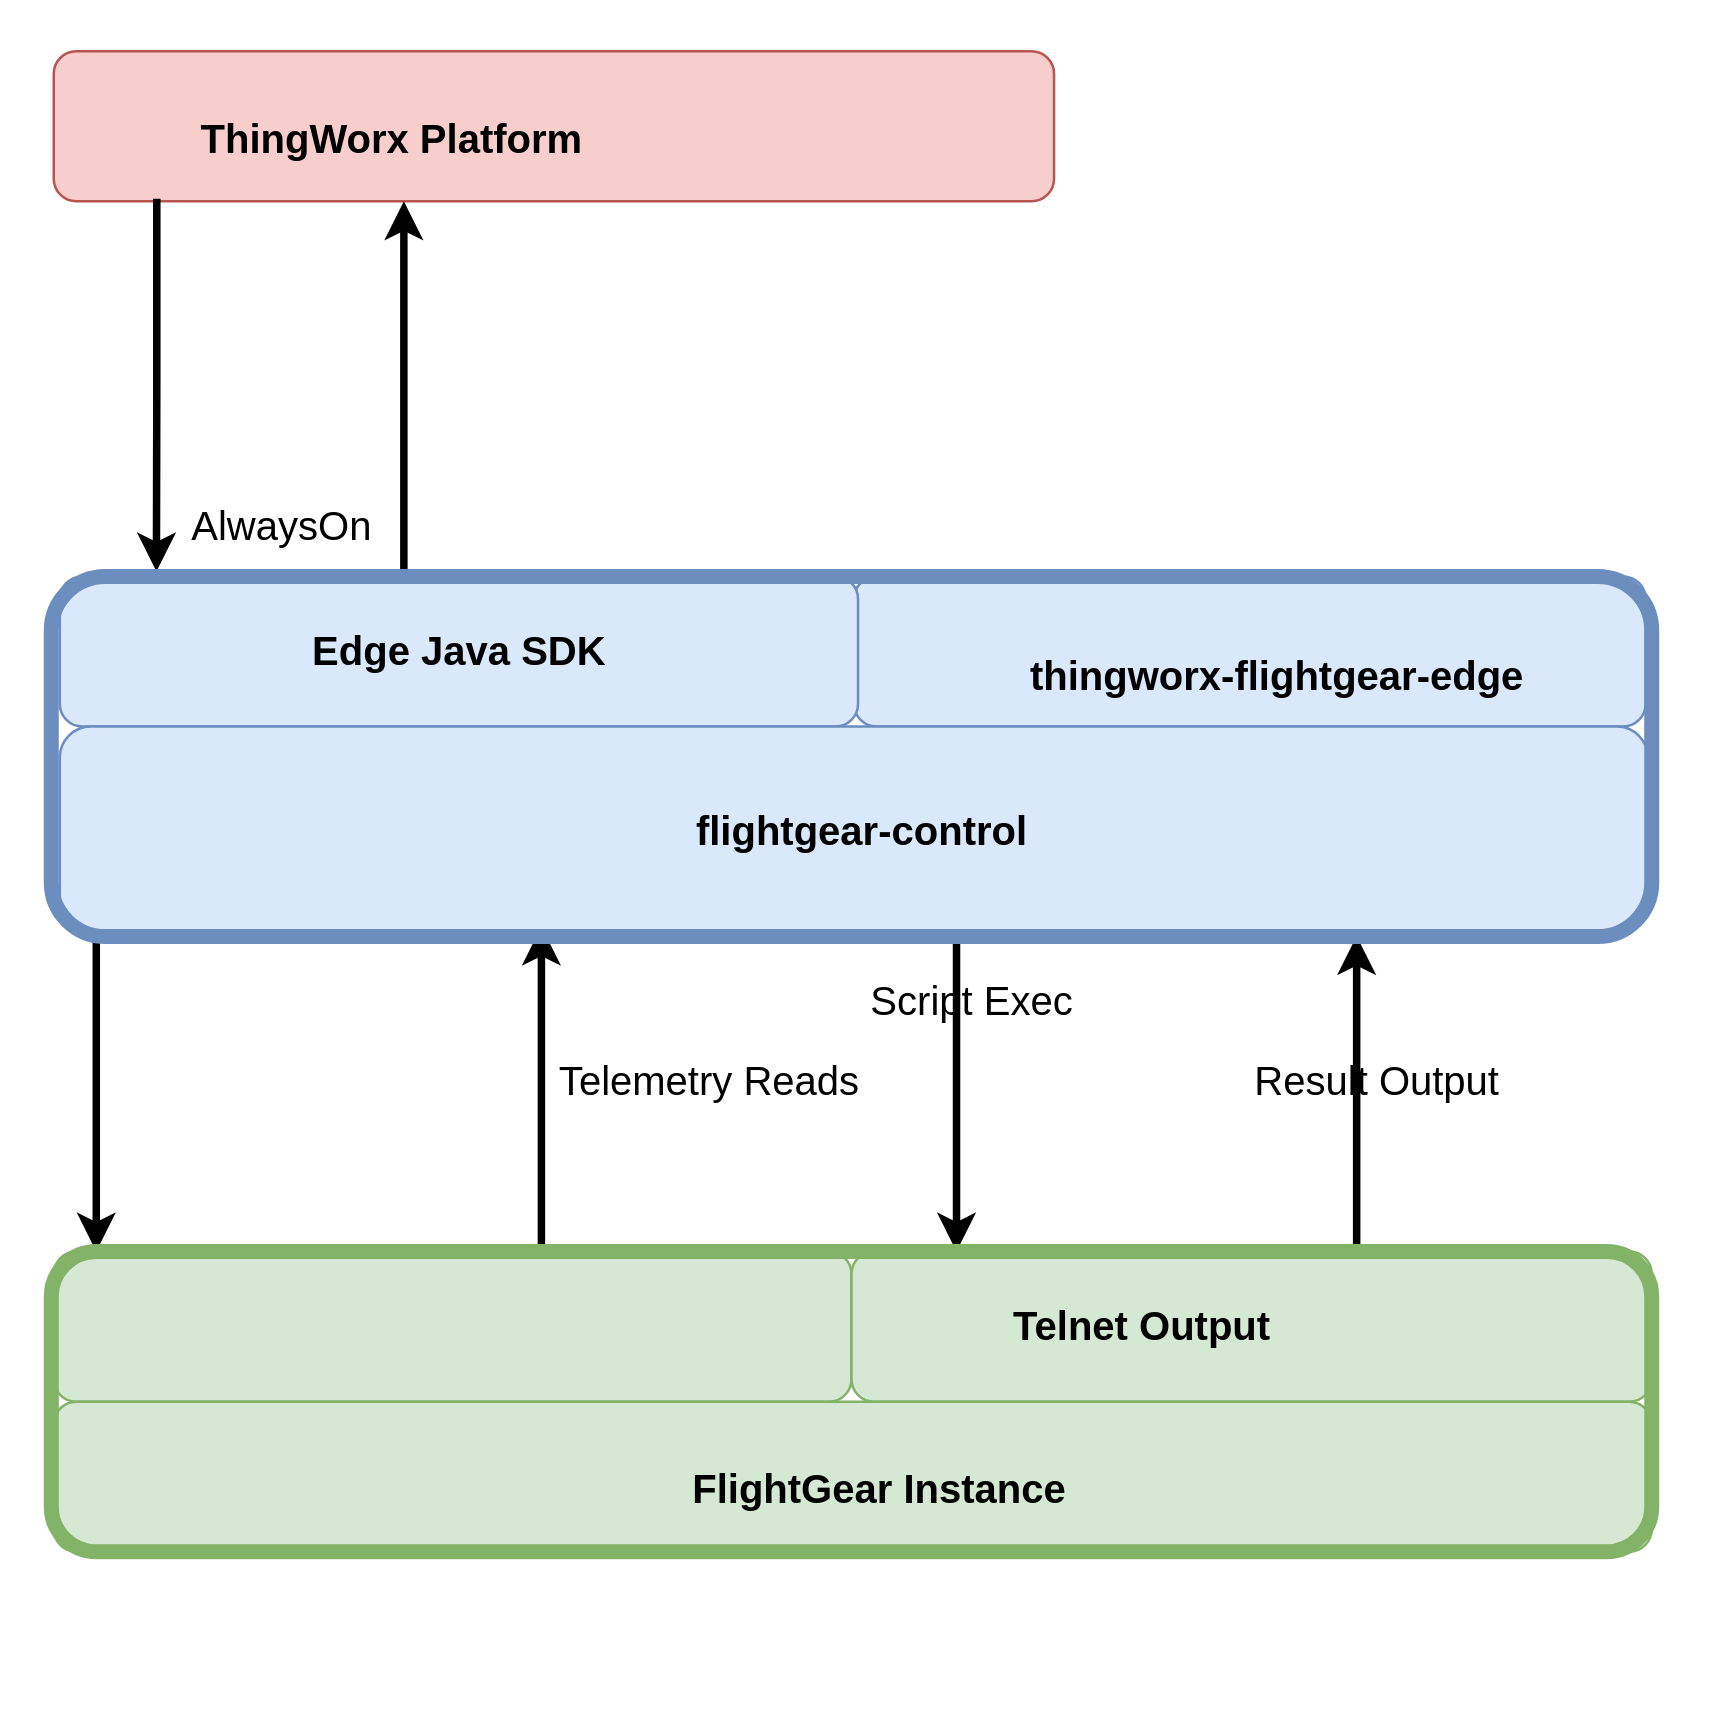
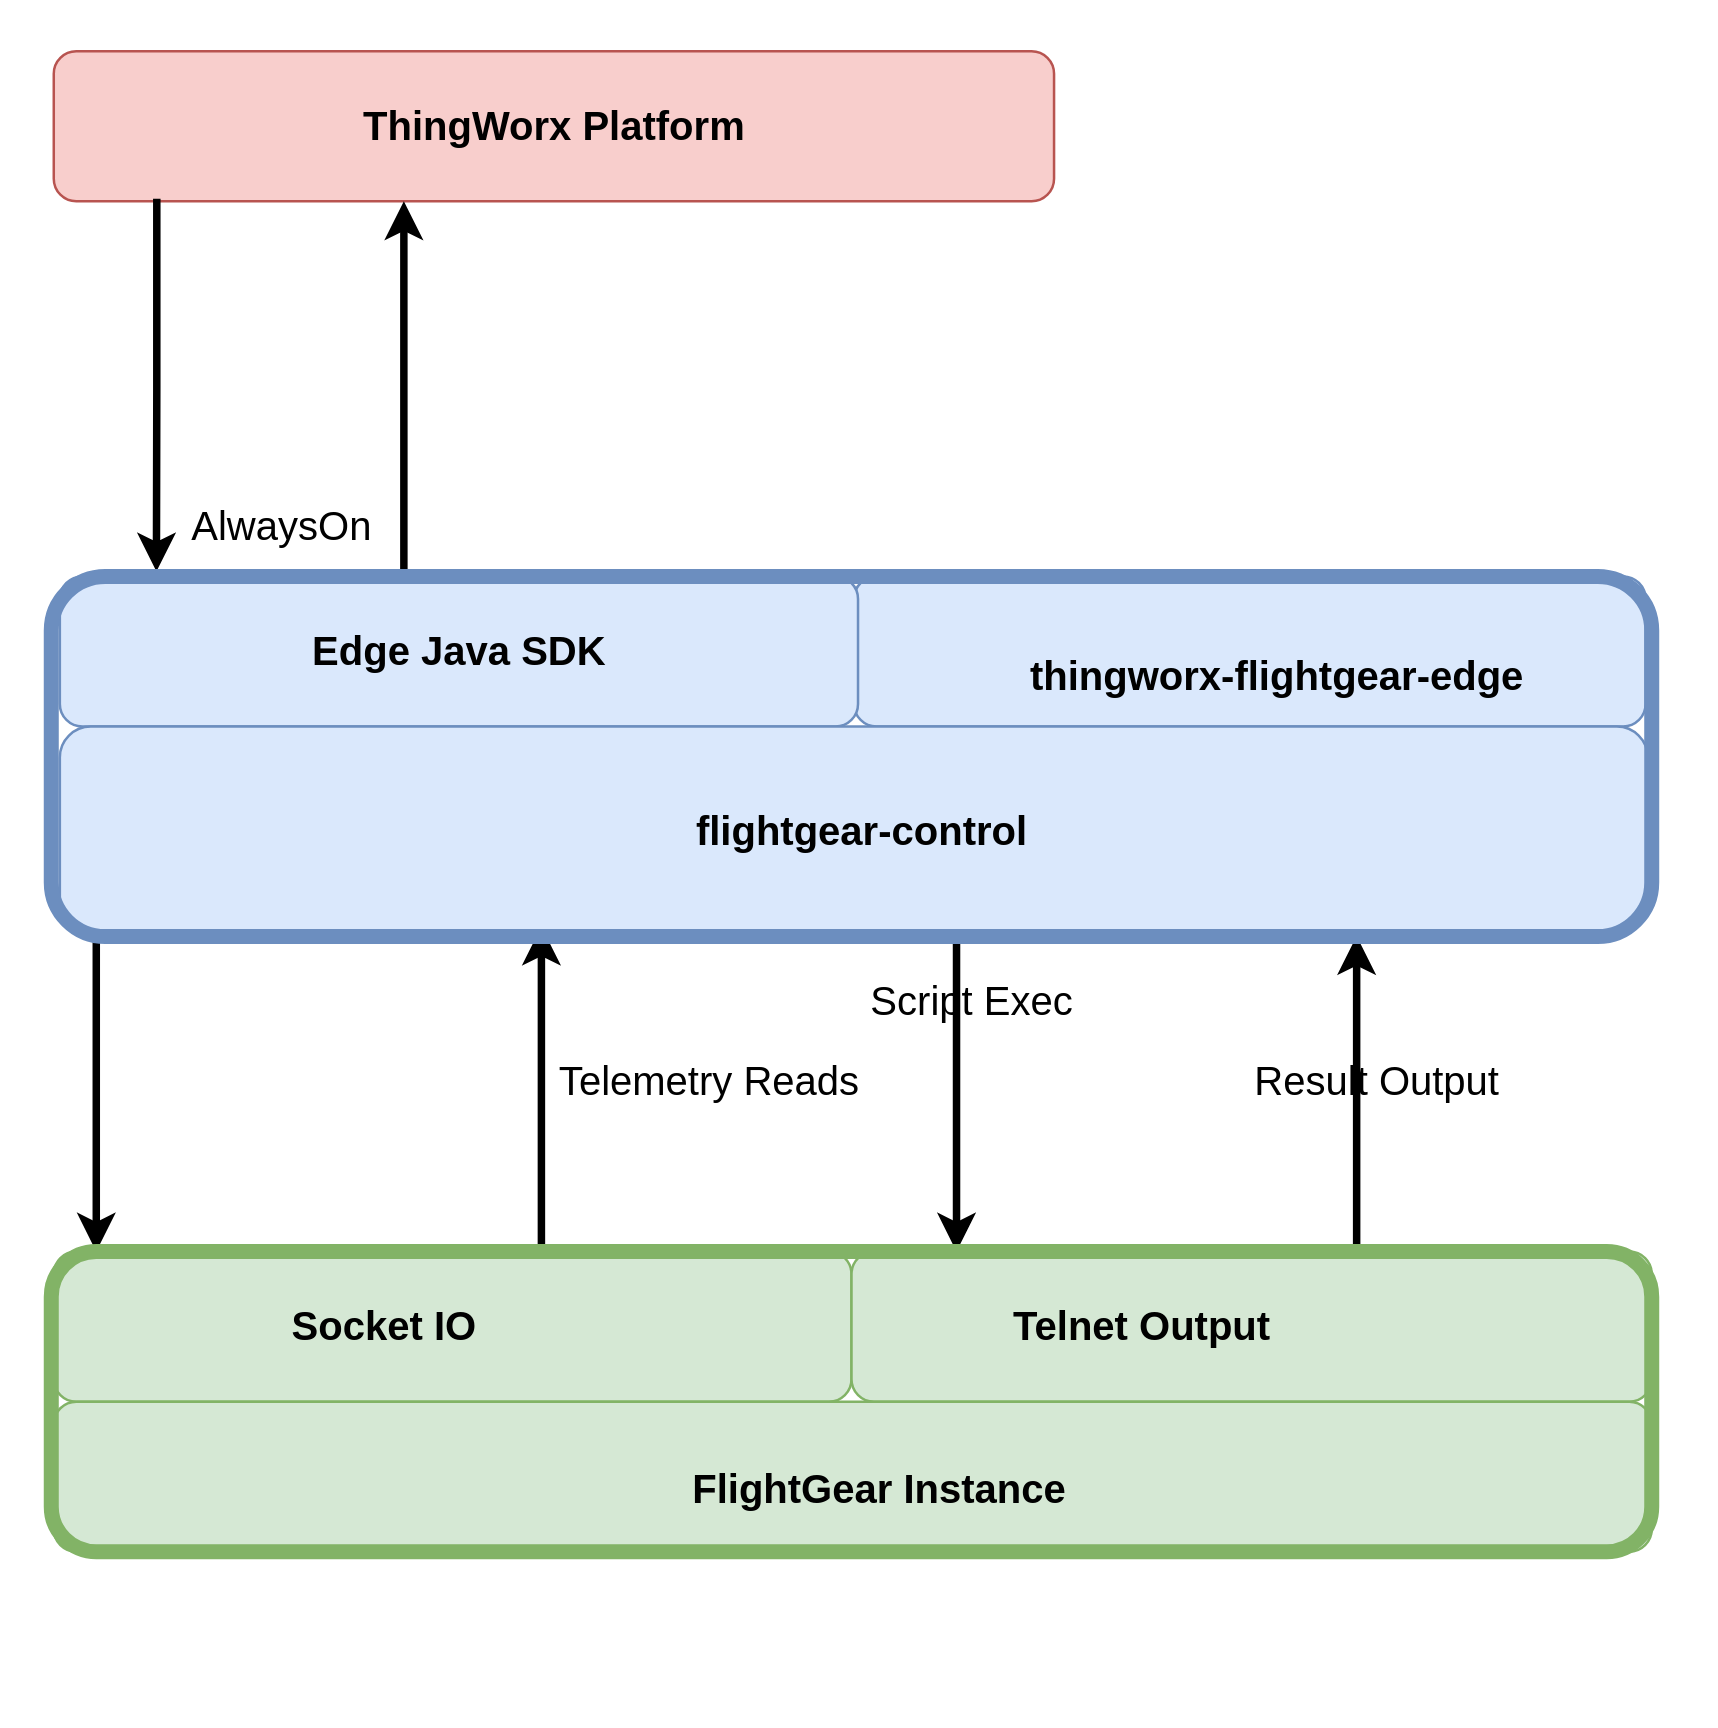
(391, 139) -> (554, 126)
none -> (383, 1326)
